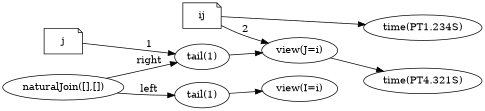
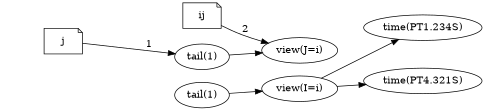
(290, 20) -> (357, 60)
(354, 64) -> (348, 86)
(63, 87) -> none
